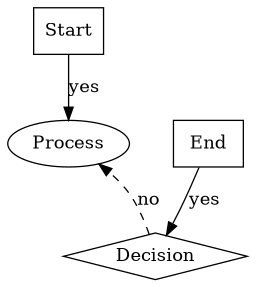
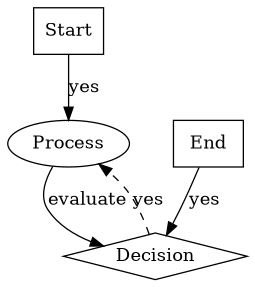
(149, 200) -> (149, 200)
none -> (51, 213)
